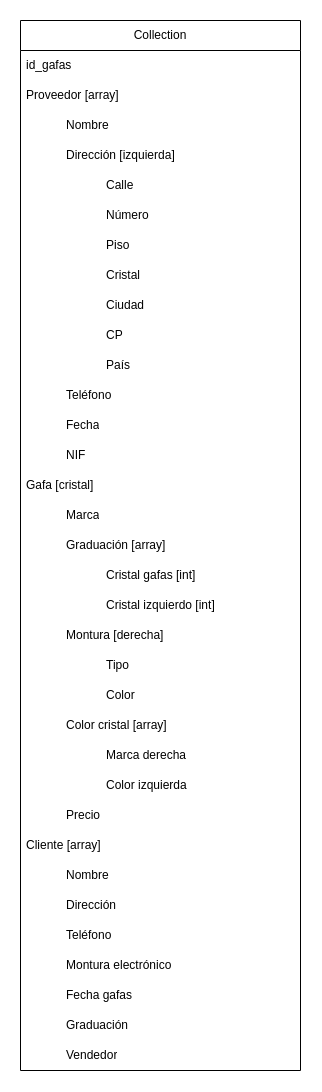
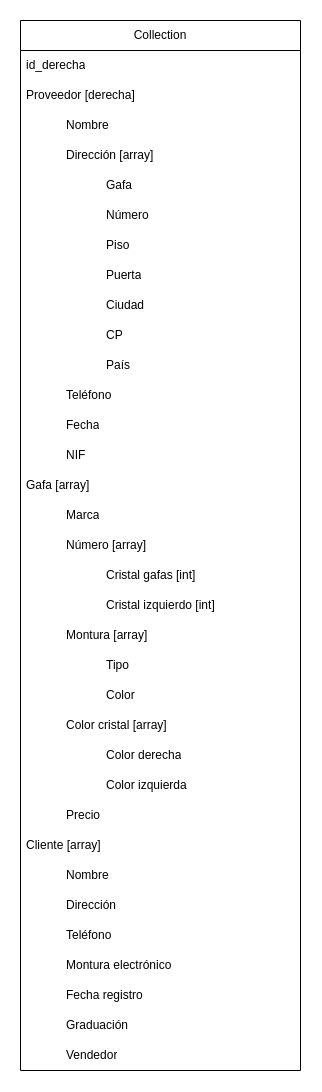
(52, 66) -> (59, 66)
(82, 96) -> (89, 96)
(89, 156) -> (79, 156)
(40, 186) -> (40, 186)
(47, 276) -> (47, 276)
(69, 486) -> (65, 486)
(84, 546) -> (72, 546)
(82, 636) -> (75, 636)
(69, 756) -> (67, 756)
(62, 996) -> (70, 996)
